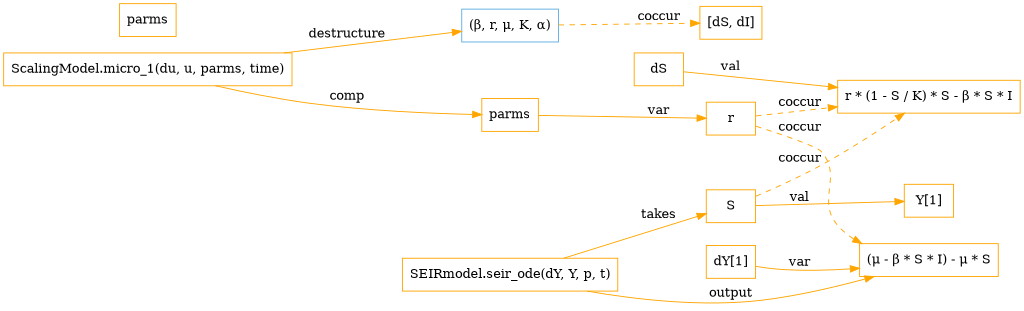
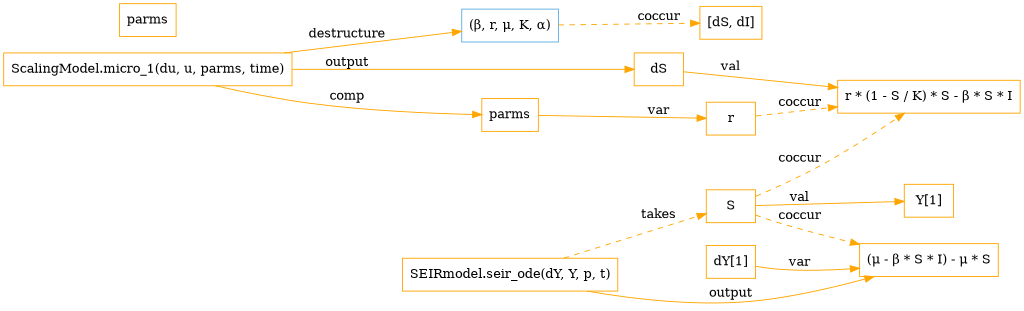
none -> (458, 69)
(829, 168) -> (803, 230)
(631, 237) -> (631, 237)
